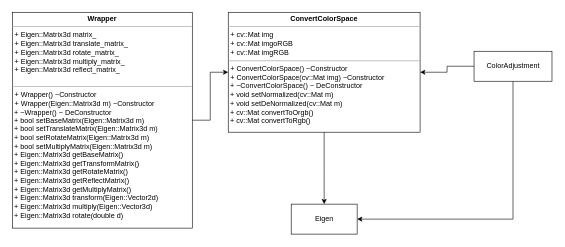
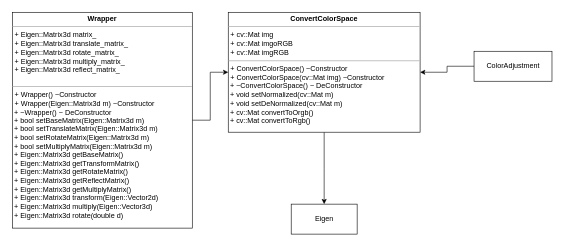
(362, 219) -> none
